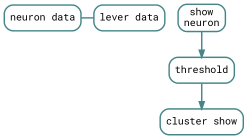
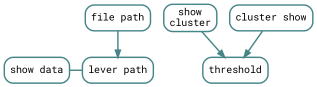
(43, 18) -> (37, 70)
none -> (118, 18)
(129, 18) -> (118, 70)
(202, 18) -> (190, 18)
(202, 93) -> (255, 41)
